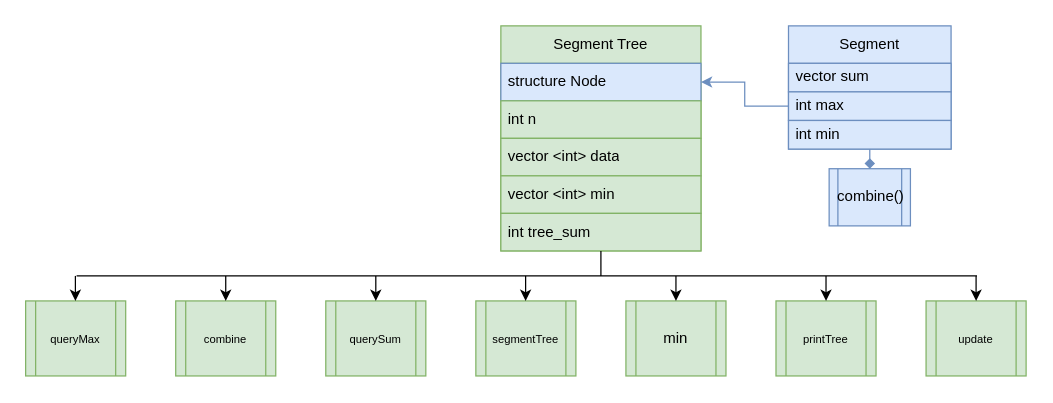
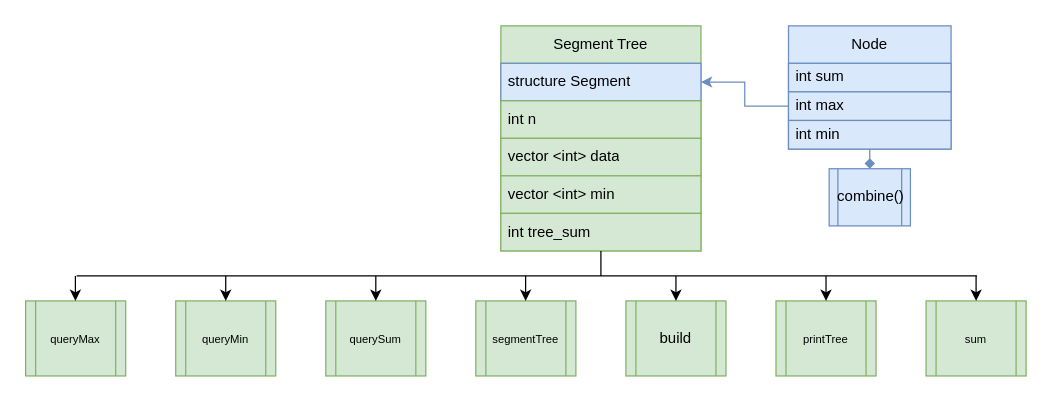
(869, 44) -> (869, 44)
(836, 77) -> (821, 77)
(565, 82) -> (578, 82)
(226, 338) -> (226, 338)
(676, 338) -> (676, 338)
(976, 338) -> (976, 338)
